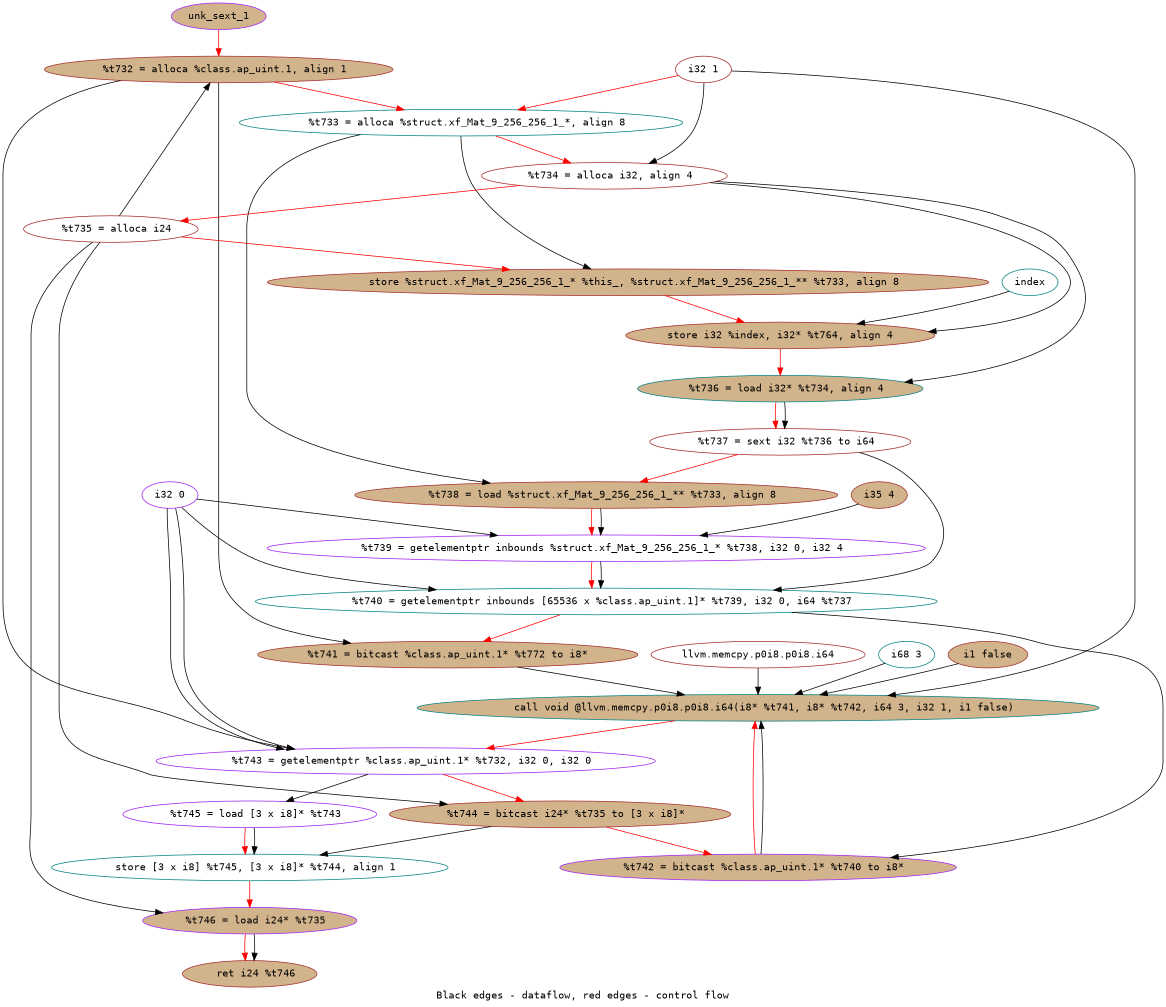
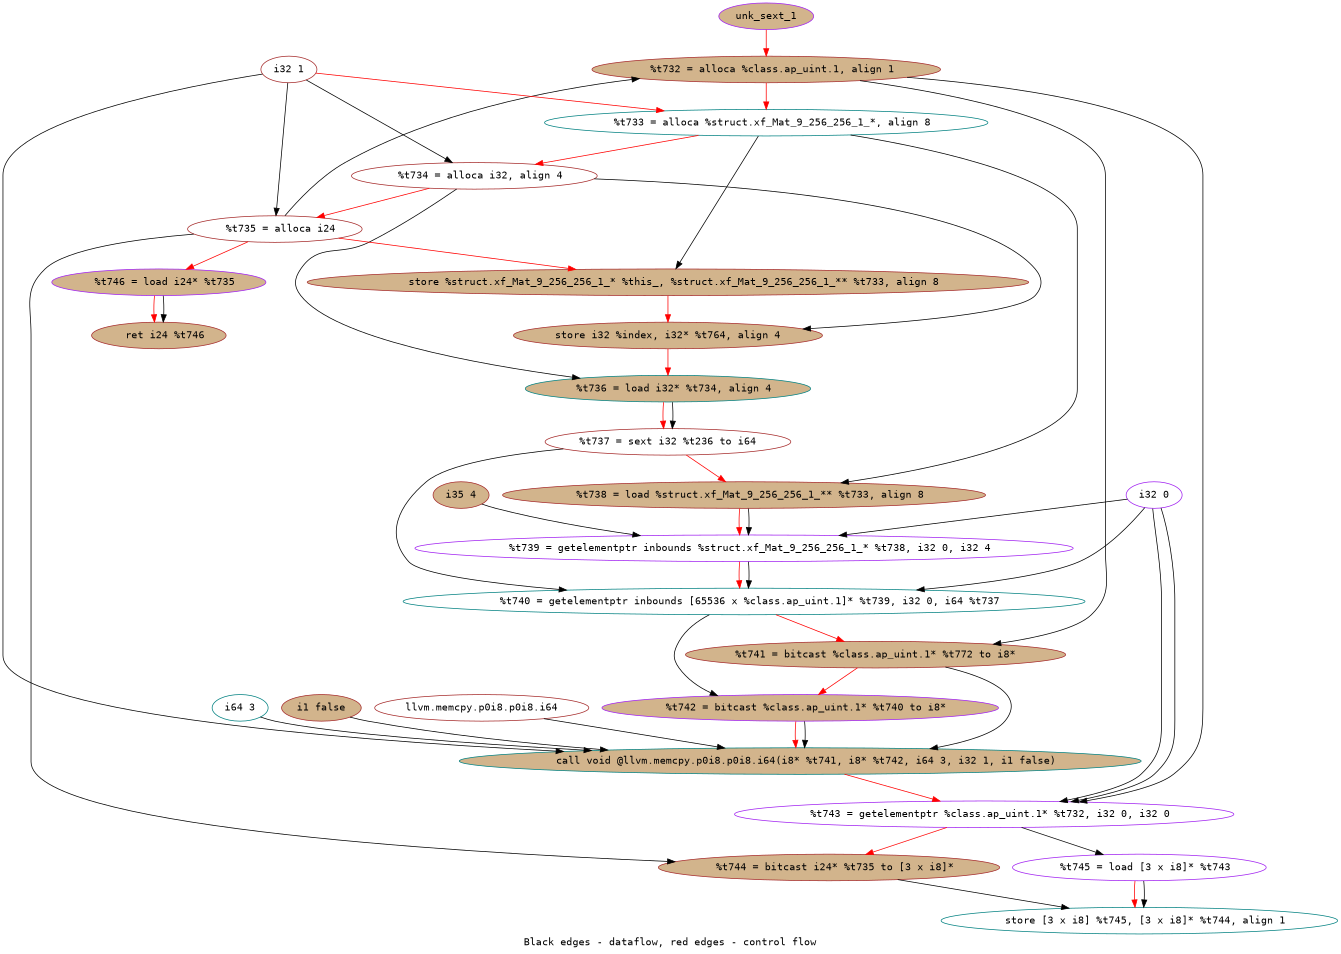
none -> (282, 145)
(1030, 282) -> none
(780, 442) -> (668, 442)
(31, 610) -> (220, 254)
(907, 655) -> (240, 708)
(655, 840) -> (841, 679)
(250, 890) -> none
